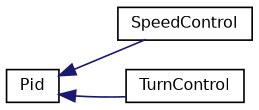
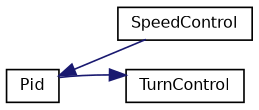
(101, 97) -> (85, 75)
